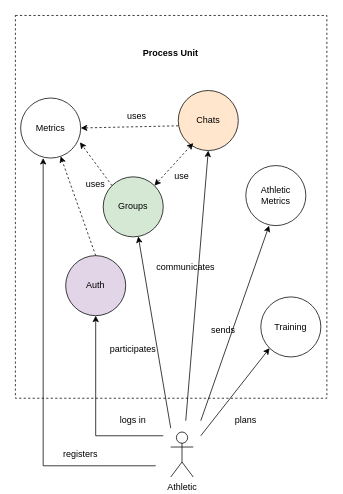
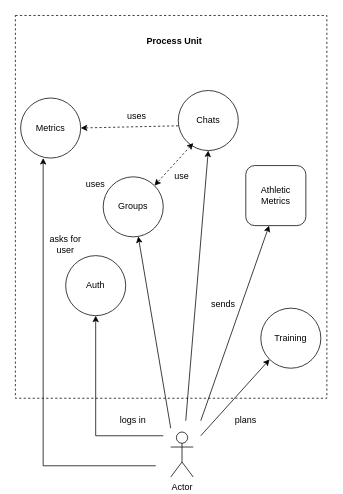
(171, 53) -> (174, 42)
(208, 120) -> (208, 120)
(92, 159) -> none
(276, 195) -> (276, 195)
(133, 207) -> (133, 207)
(79, 208) -> none
none -> (66, 244)
(186, 267) -> none
(96, 285) -> (96, 285)
(291, 327) -> (291, 338)
(223, 330) -> (223, 304)
(133, 349) -> none
(81, 454) -> none
(182, 487) -> (182, 487)
